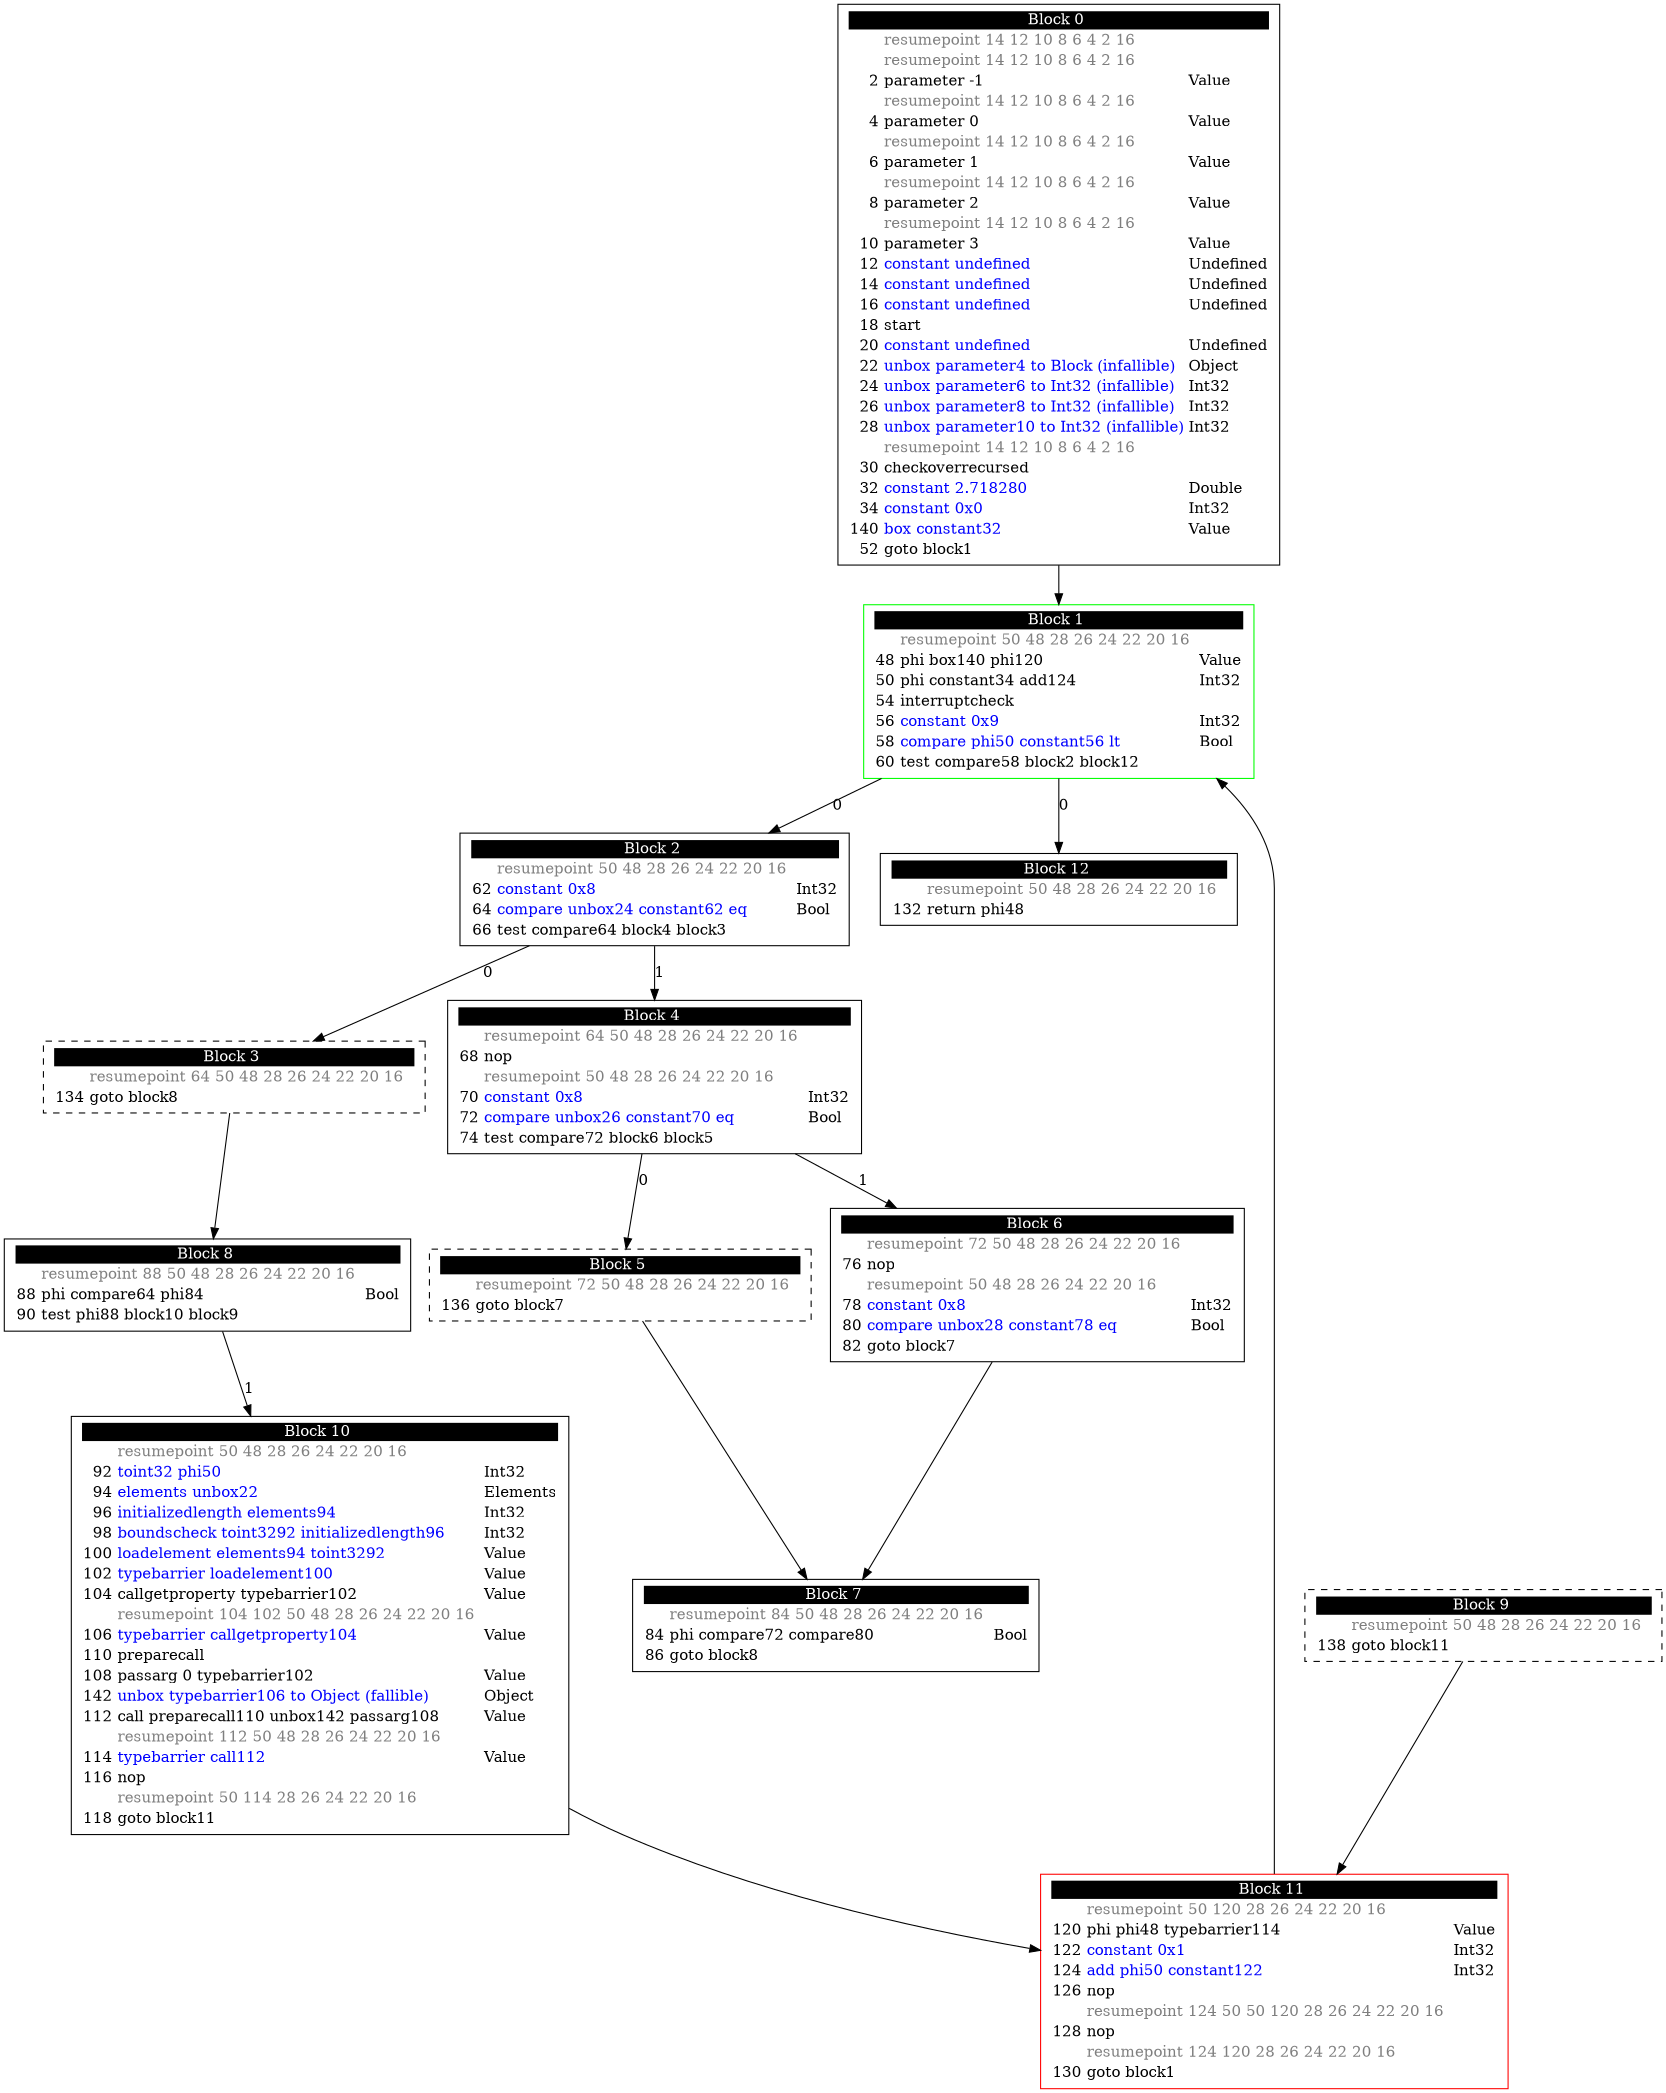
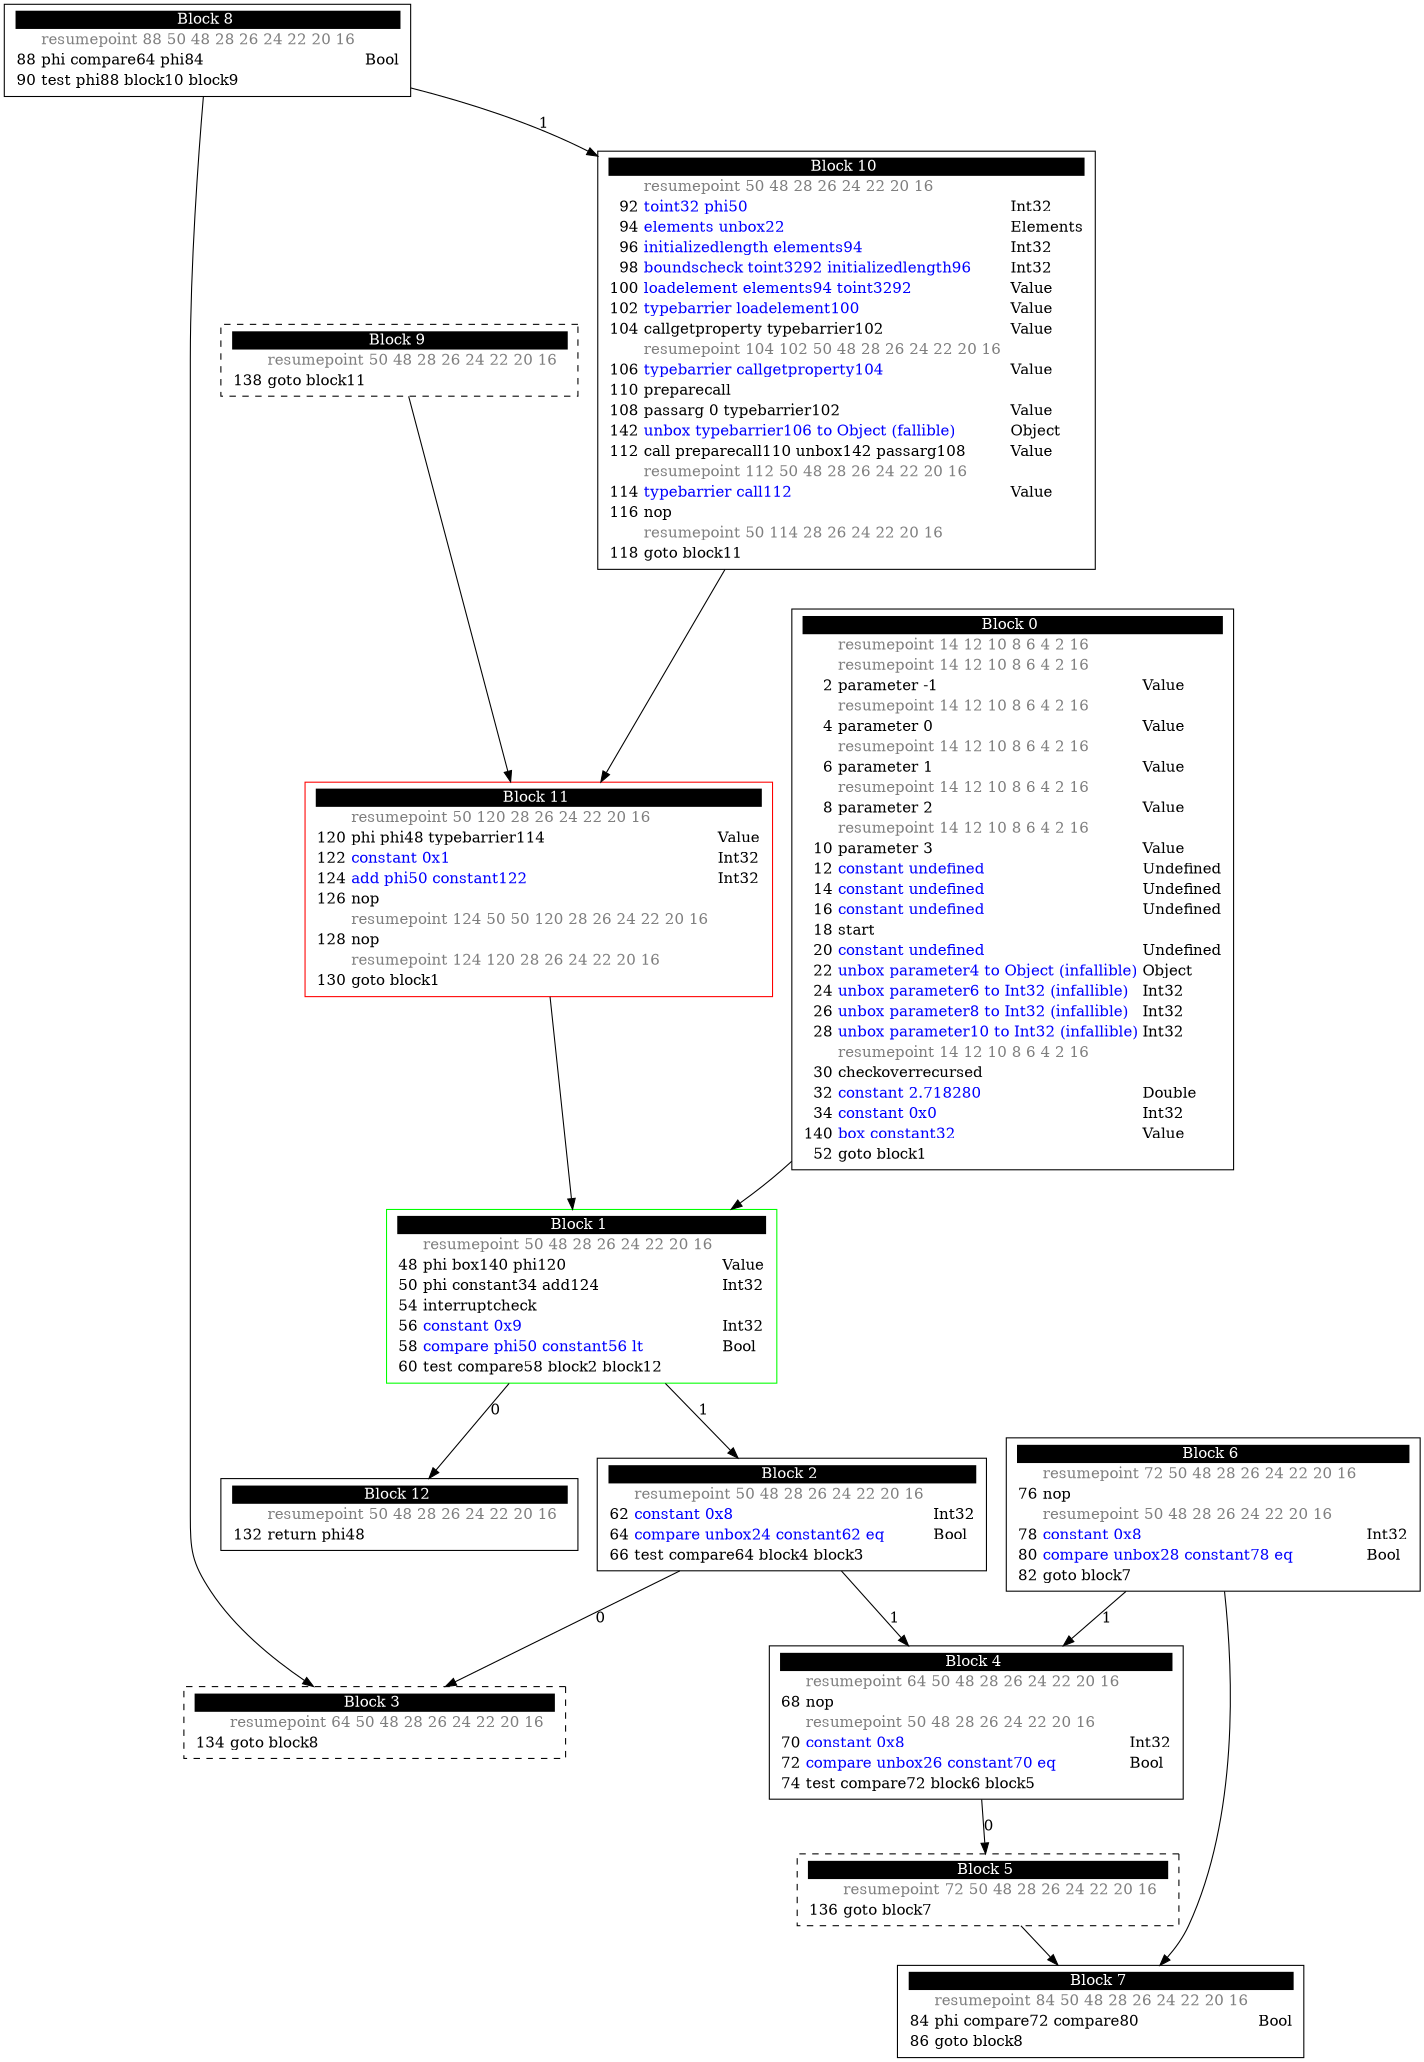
(1030, 366) -> (988, 971)
(838, 806) -> (704, 1411)
(222, 1170) -> (190, 911)
(841, 1178) -> (1099, 1615)
